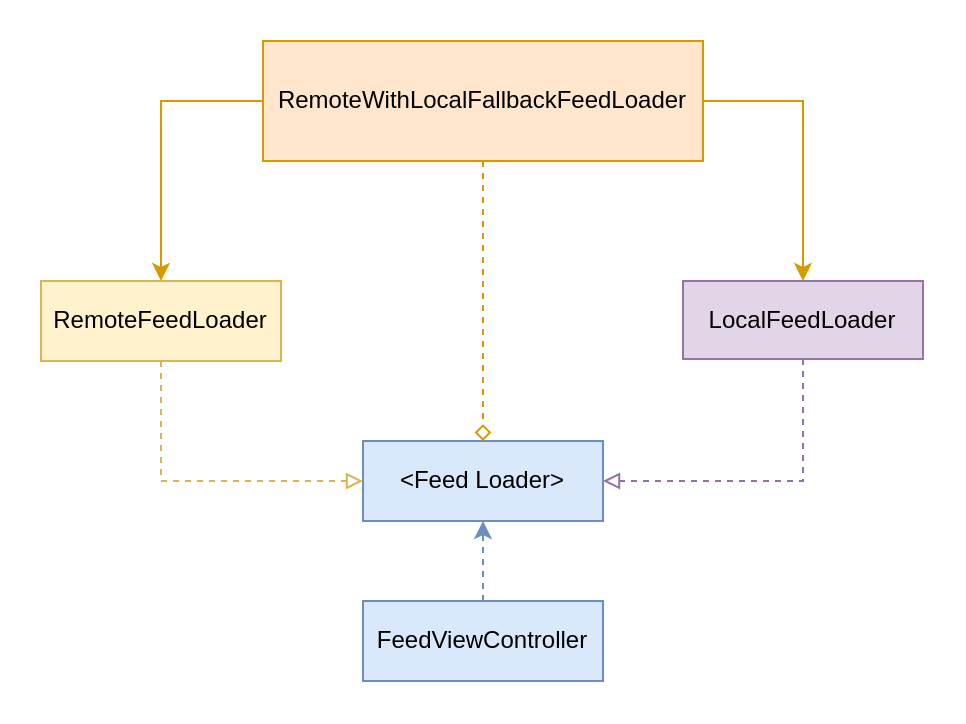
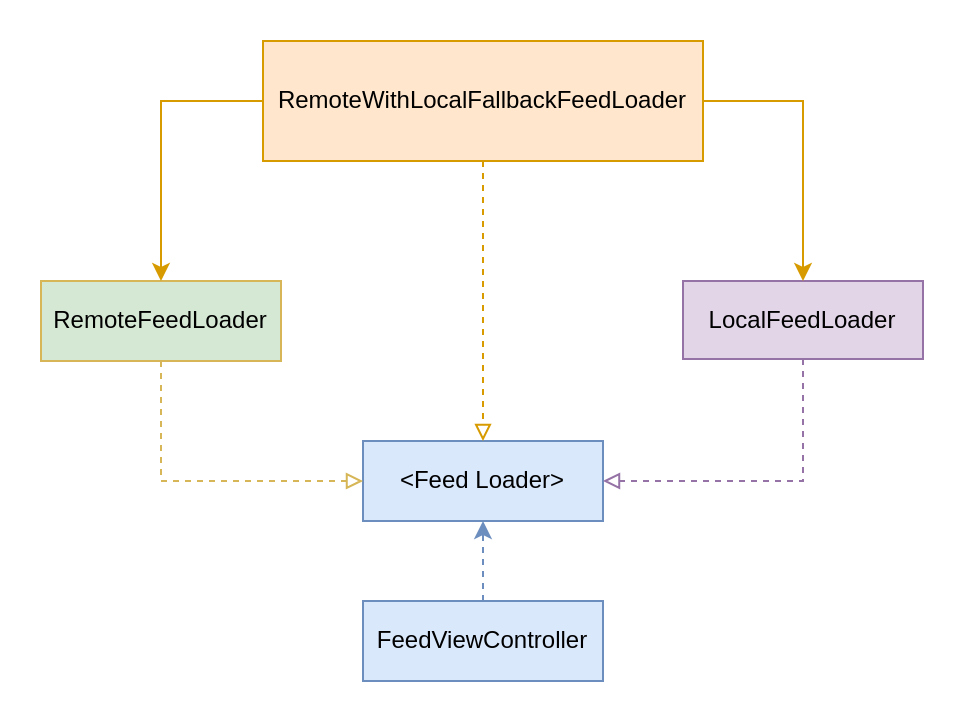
(161, 321) -> (161, 321)
(483, 424) -> (483, 423)
